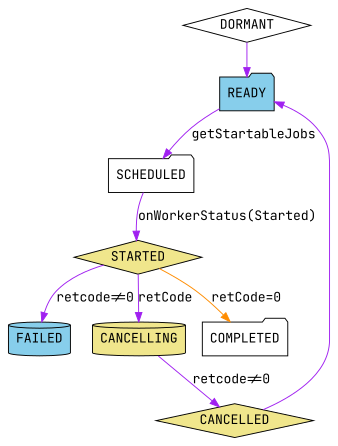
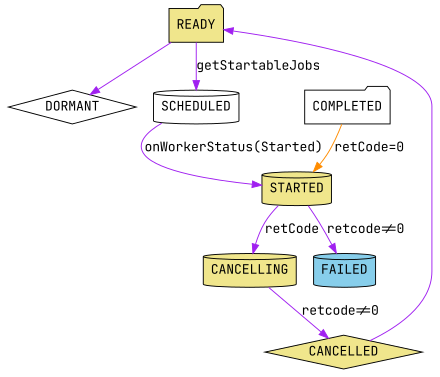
(247, 55) -> (135, 66)
(247, 94) -> (196, 25)
(151, 176) -> (196, 107)
(138, 257) -> (297, 189)
(193, 289) -> (332, 145)
